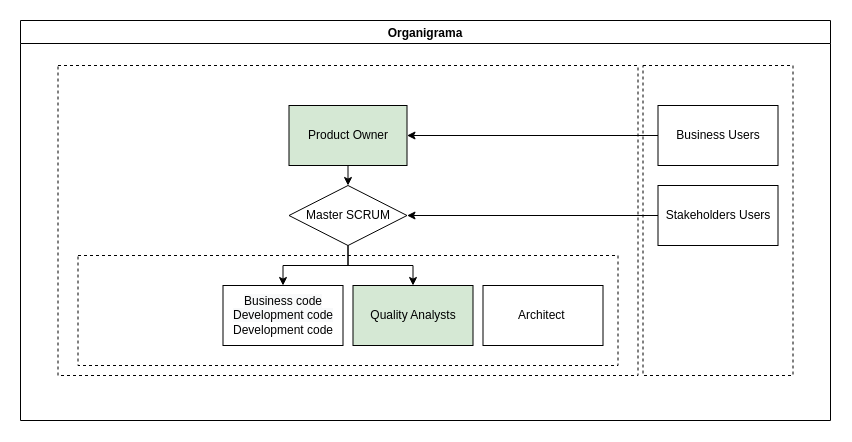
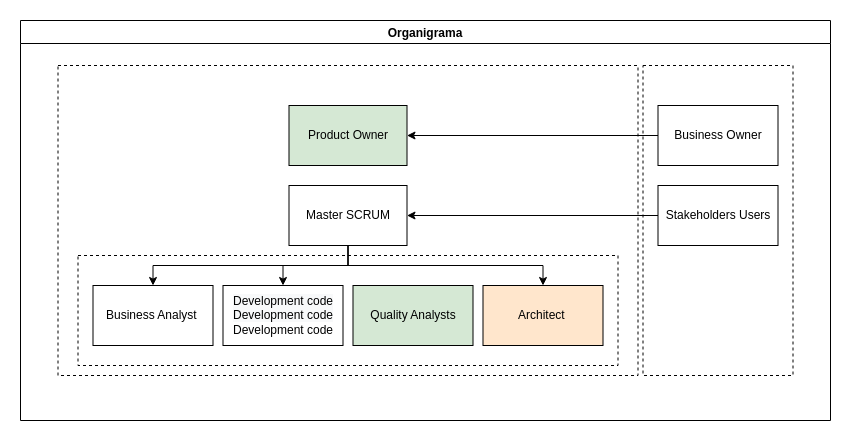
(719, 136) -> (719, 136)
(348, 172) -> none
(348, 216) -> (348, 216)
none -> (211, 266)
none -> (485, 266)
(413, 273) -> none
none -> (153, 316)
(284, 316) -> (284, 316)
(543, 316) -> (543, 316)
